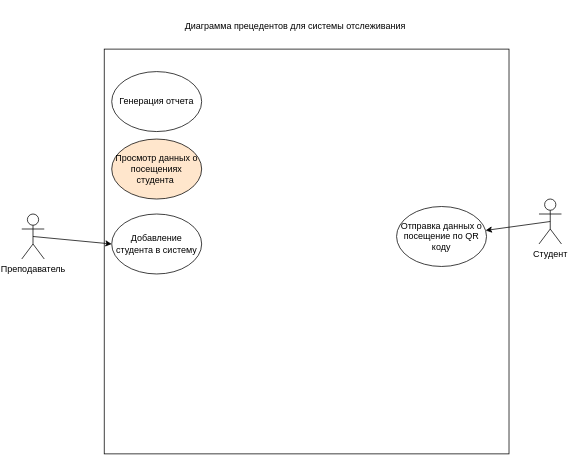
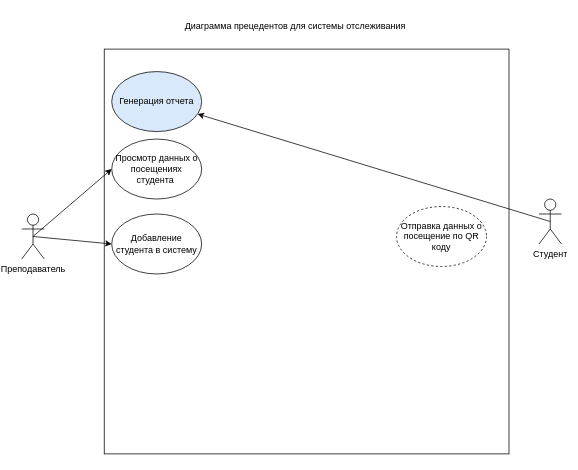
(156, 102) -> (156, 102)
(156, 169) -> (156, 169)
none -> (71, 204)
(519, 226) -> (375, 168)
(441, 237) -> (441, 237)
